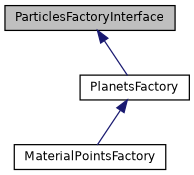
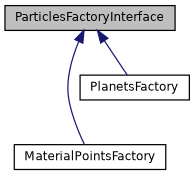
(109, 128) -> (68, 94)
